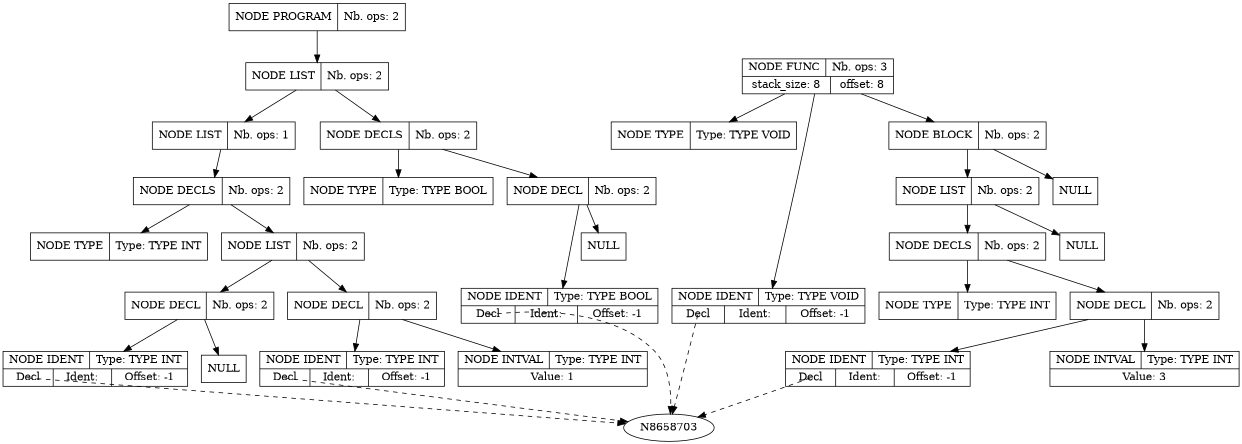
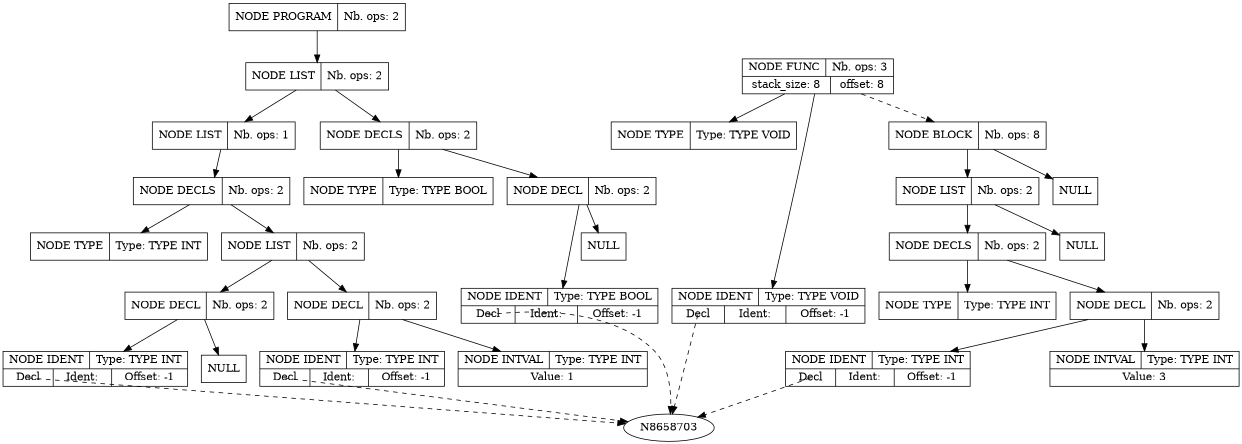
(894, 106) -> (894, 106)
(1012, 135) -> (1012, 135)
